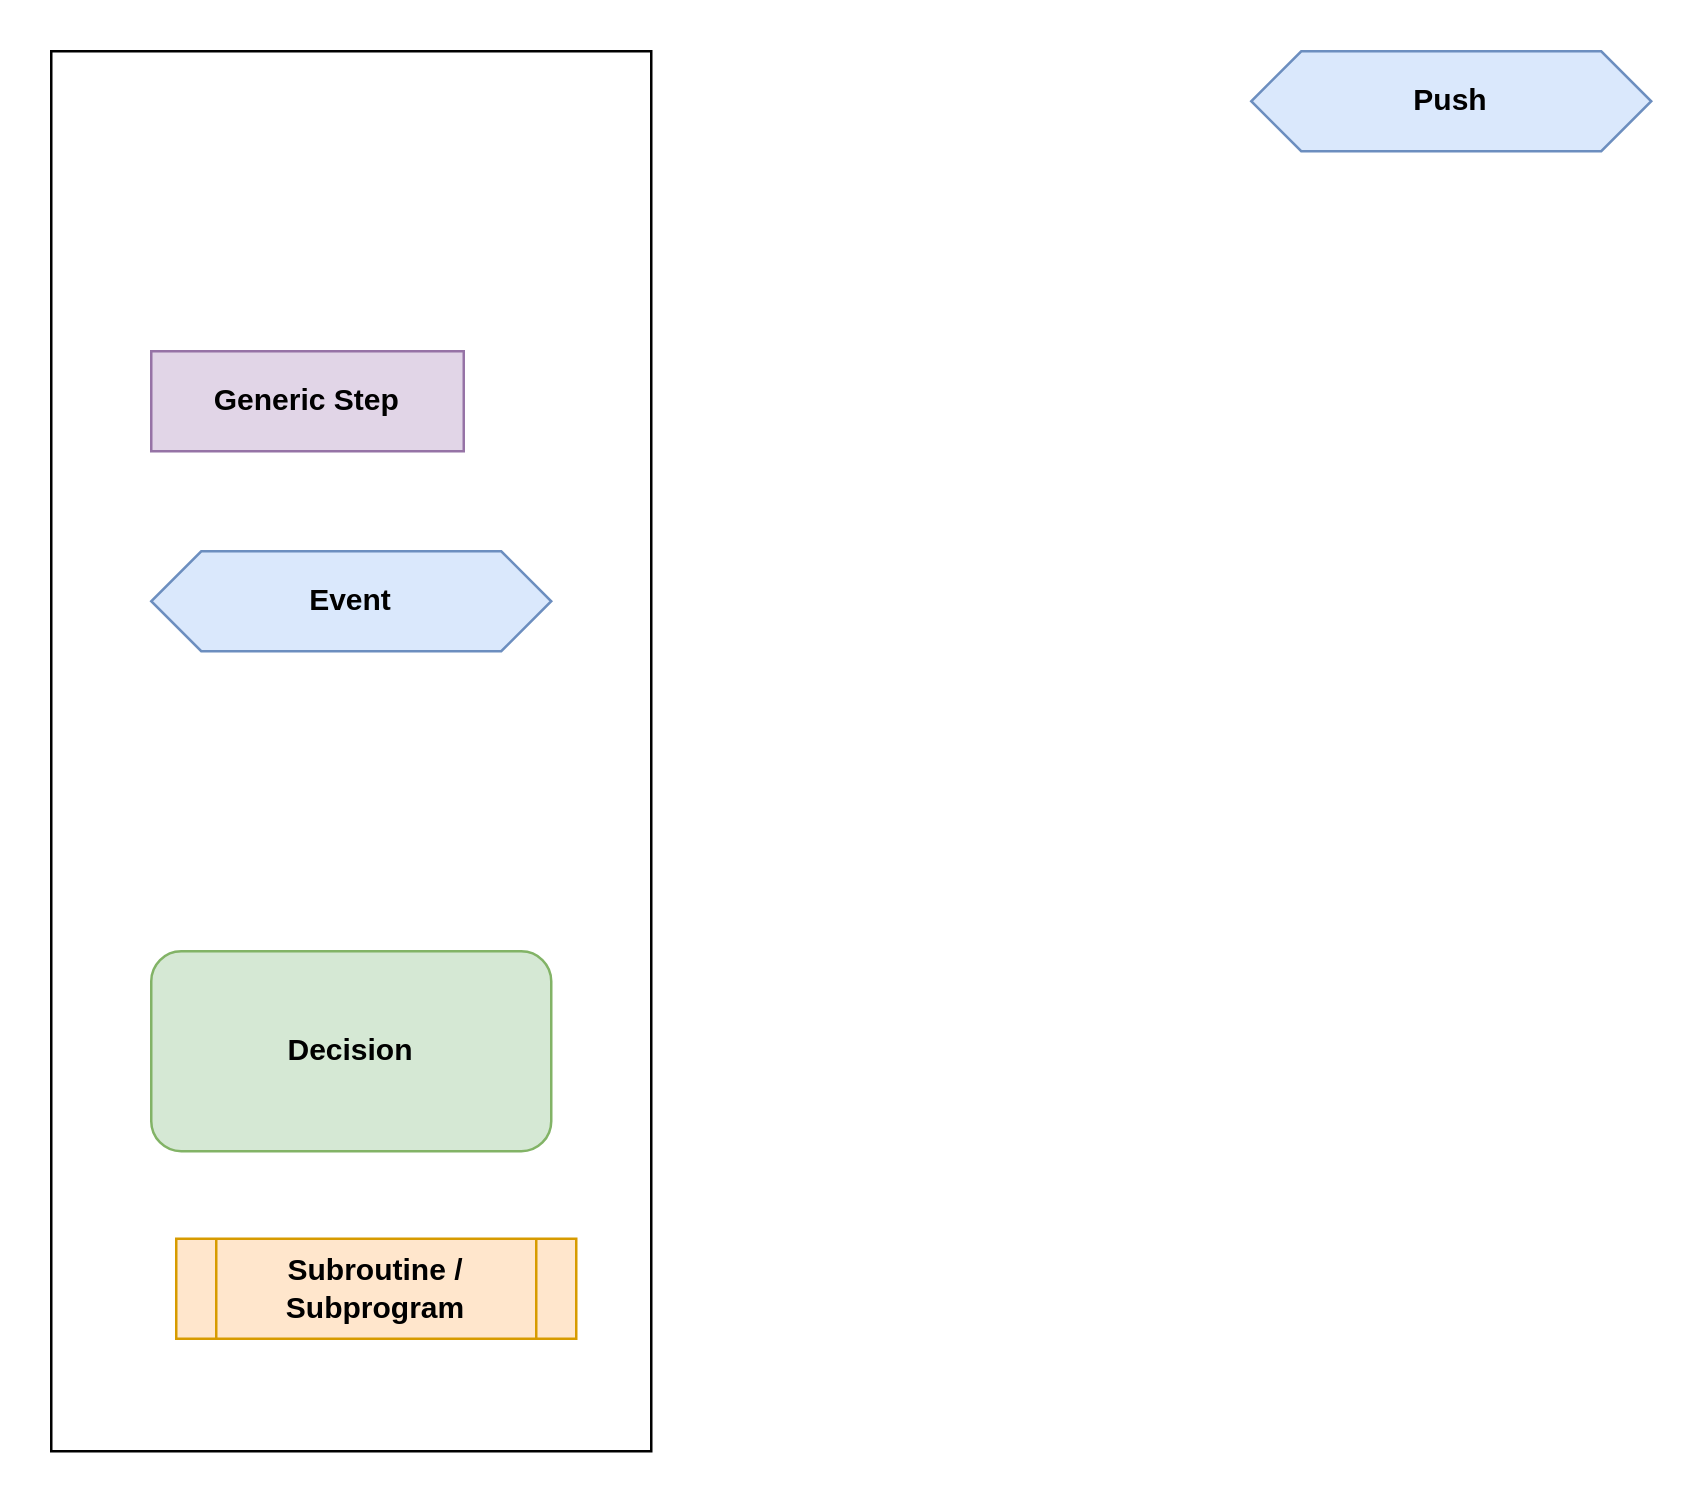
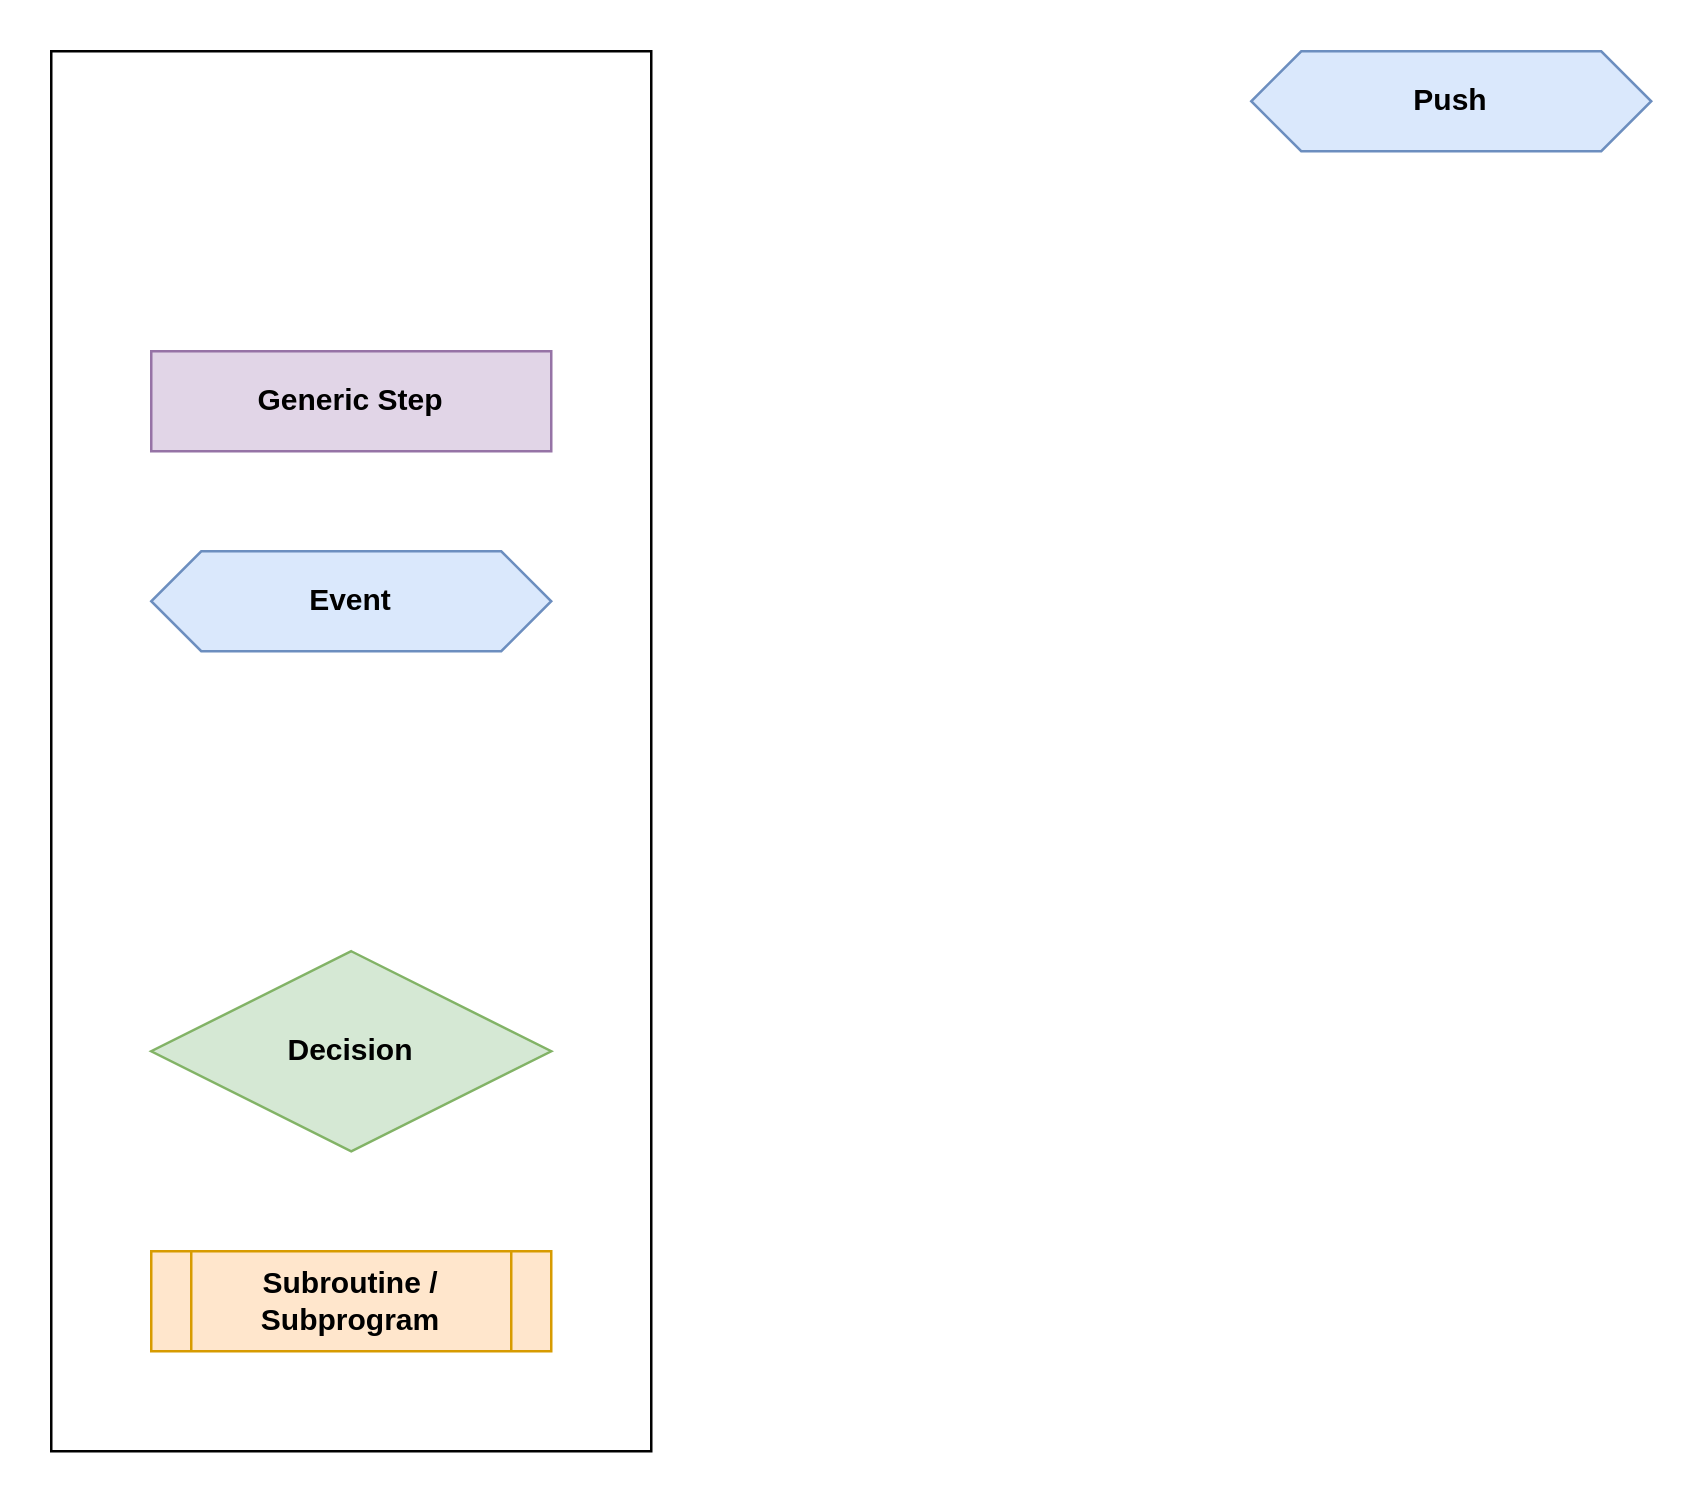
(308, 401) -> (351, 401)
(351, 1051) -> (351, 1051)
(376, 1289) -> (351, 1301)
